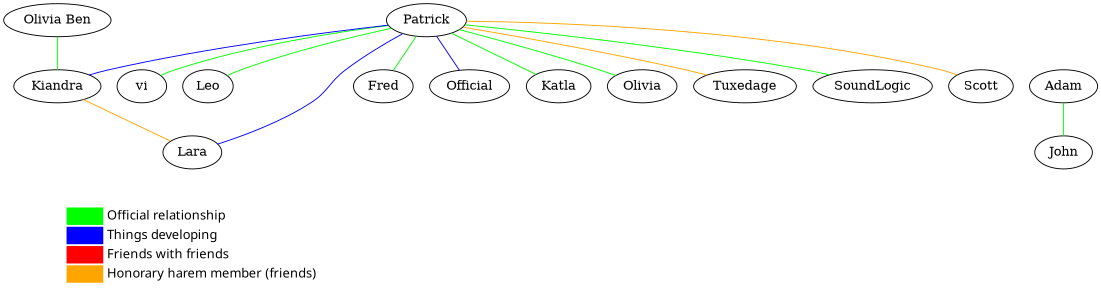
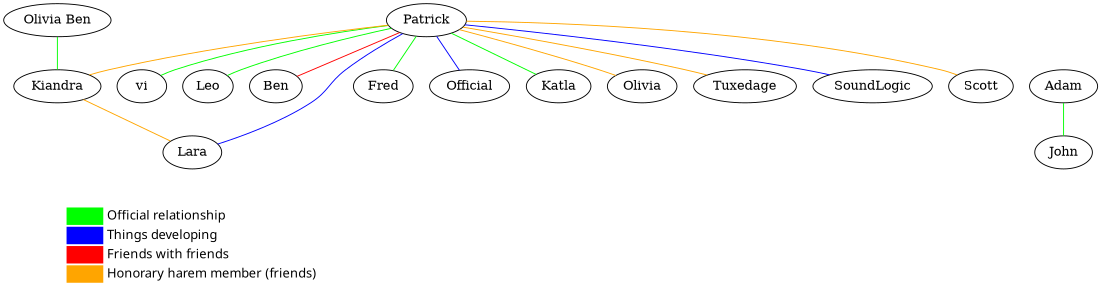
(238, 46) -> (238, 46)
(648, 46) -> (648, 46)
(538, 51) -> (538, 51)
none -> (276, 86)
